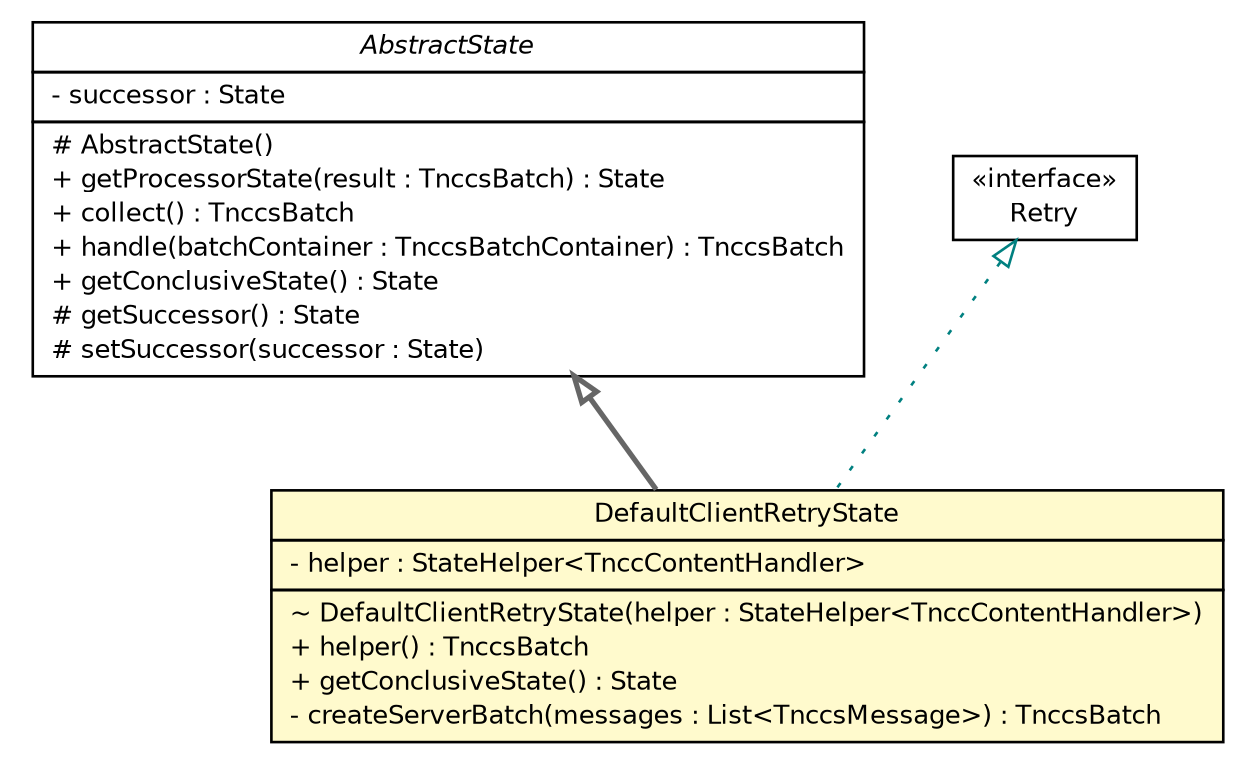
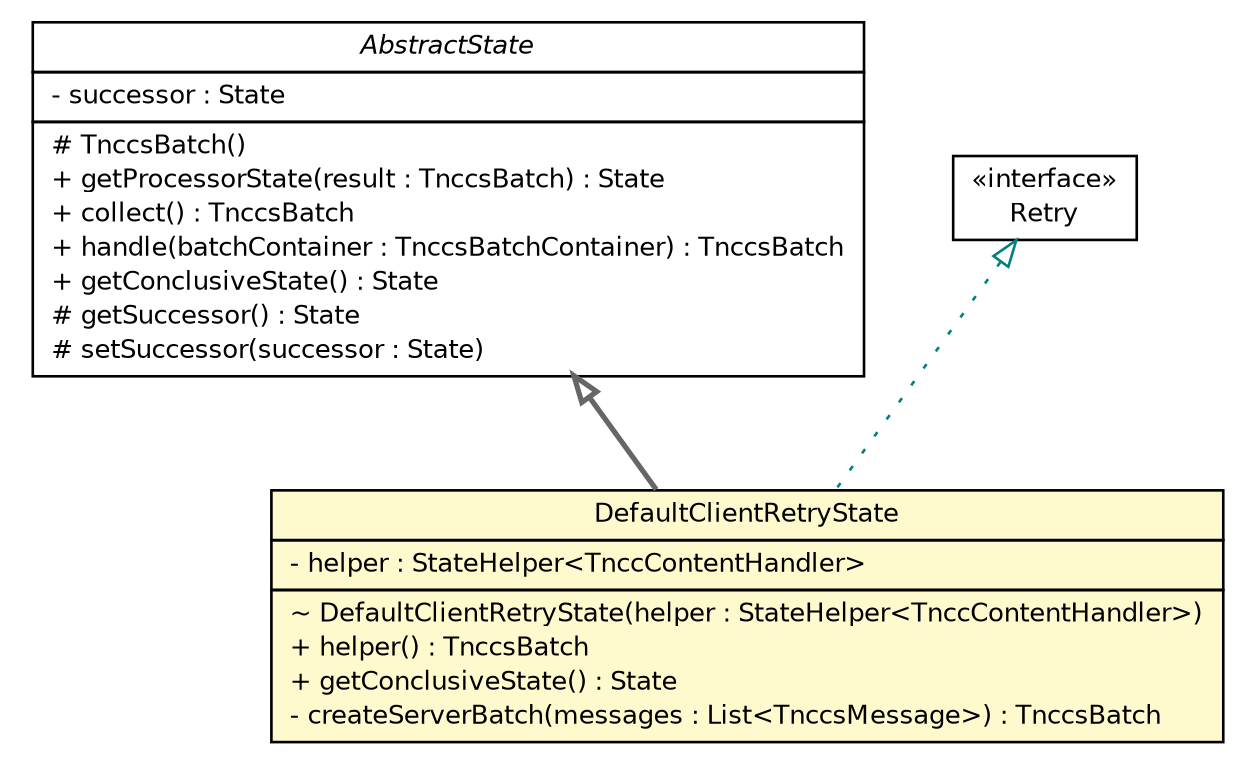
(163, 146) -> (149, 146)
